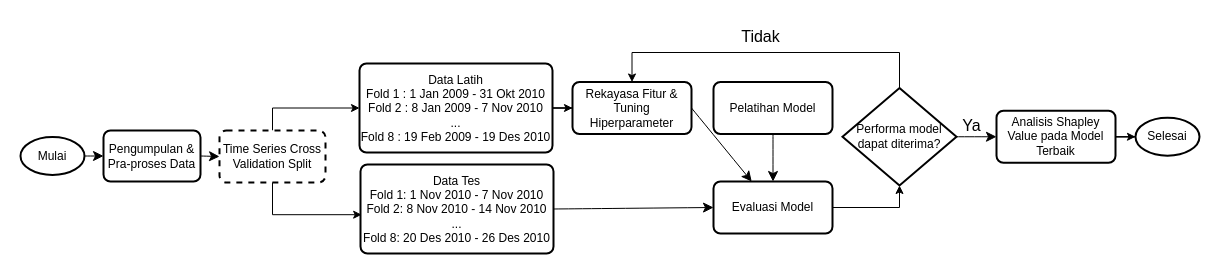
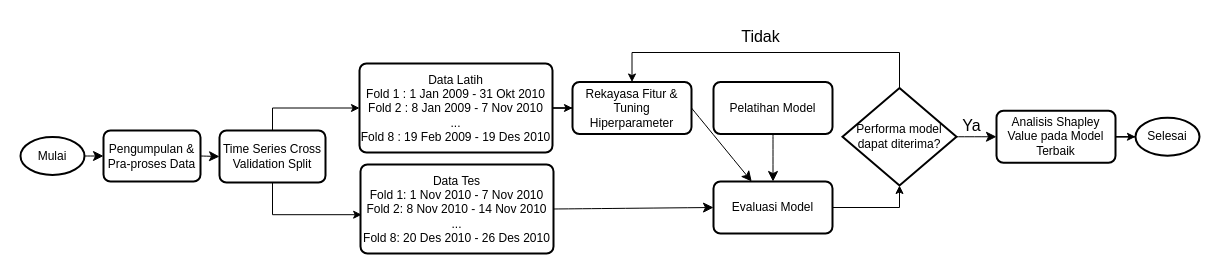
(273, 157) -> (273, 157)
